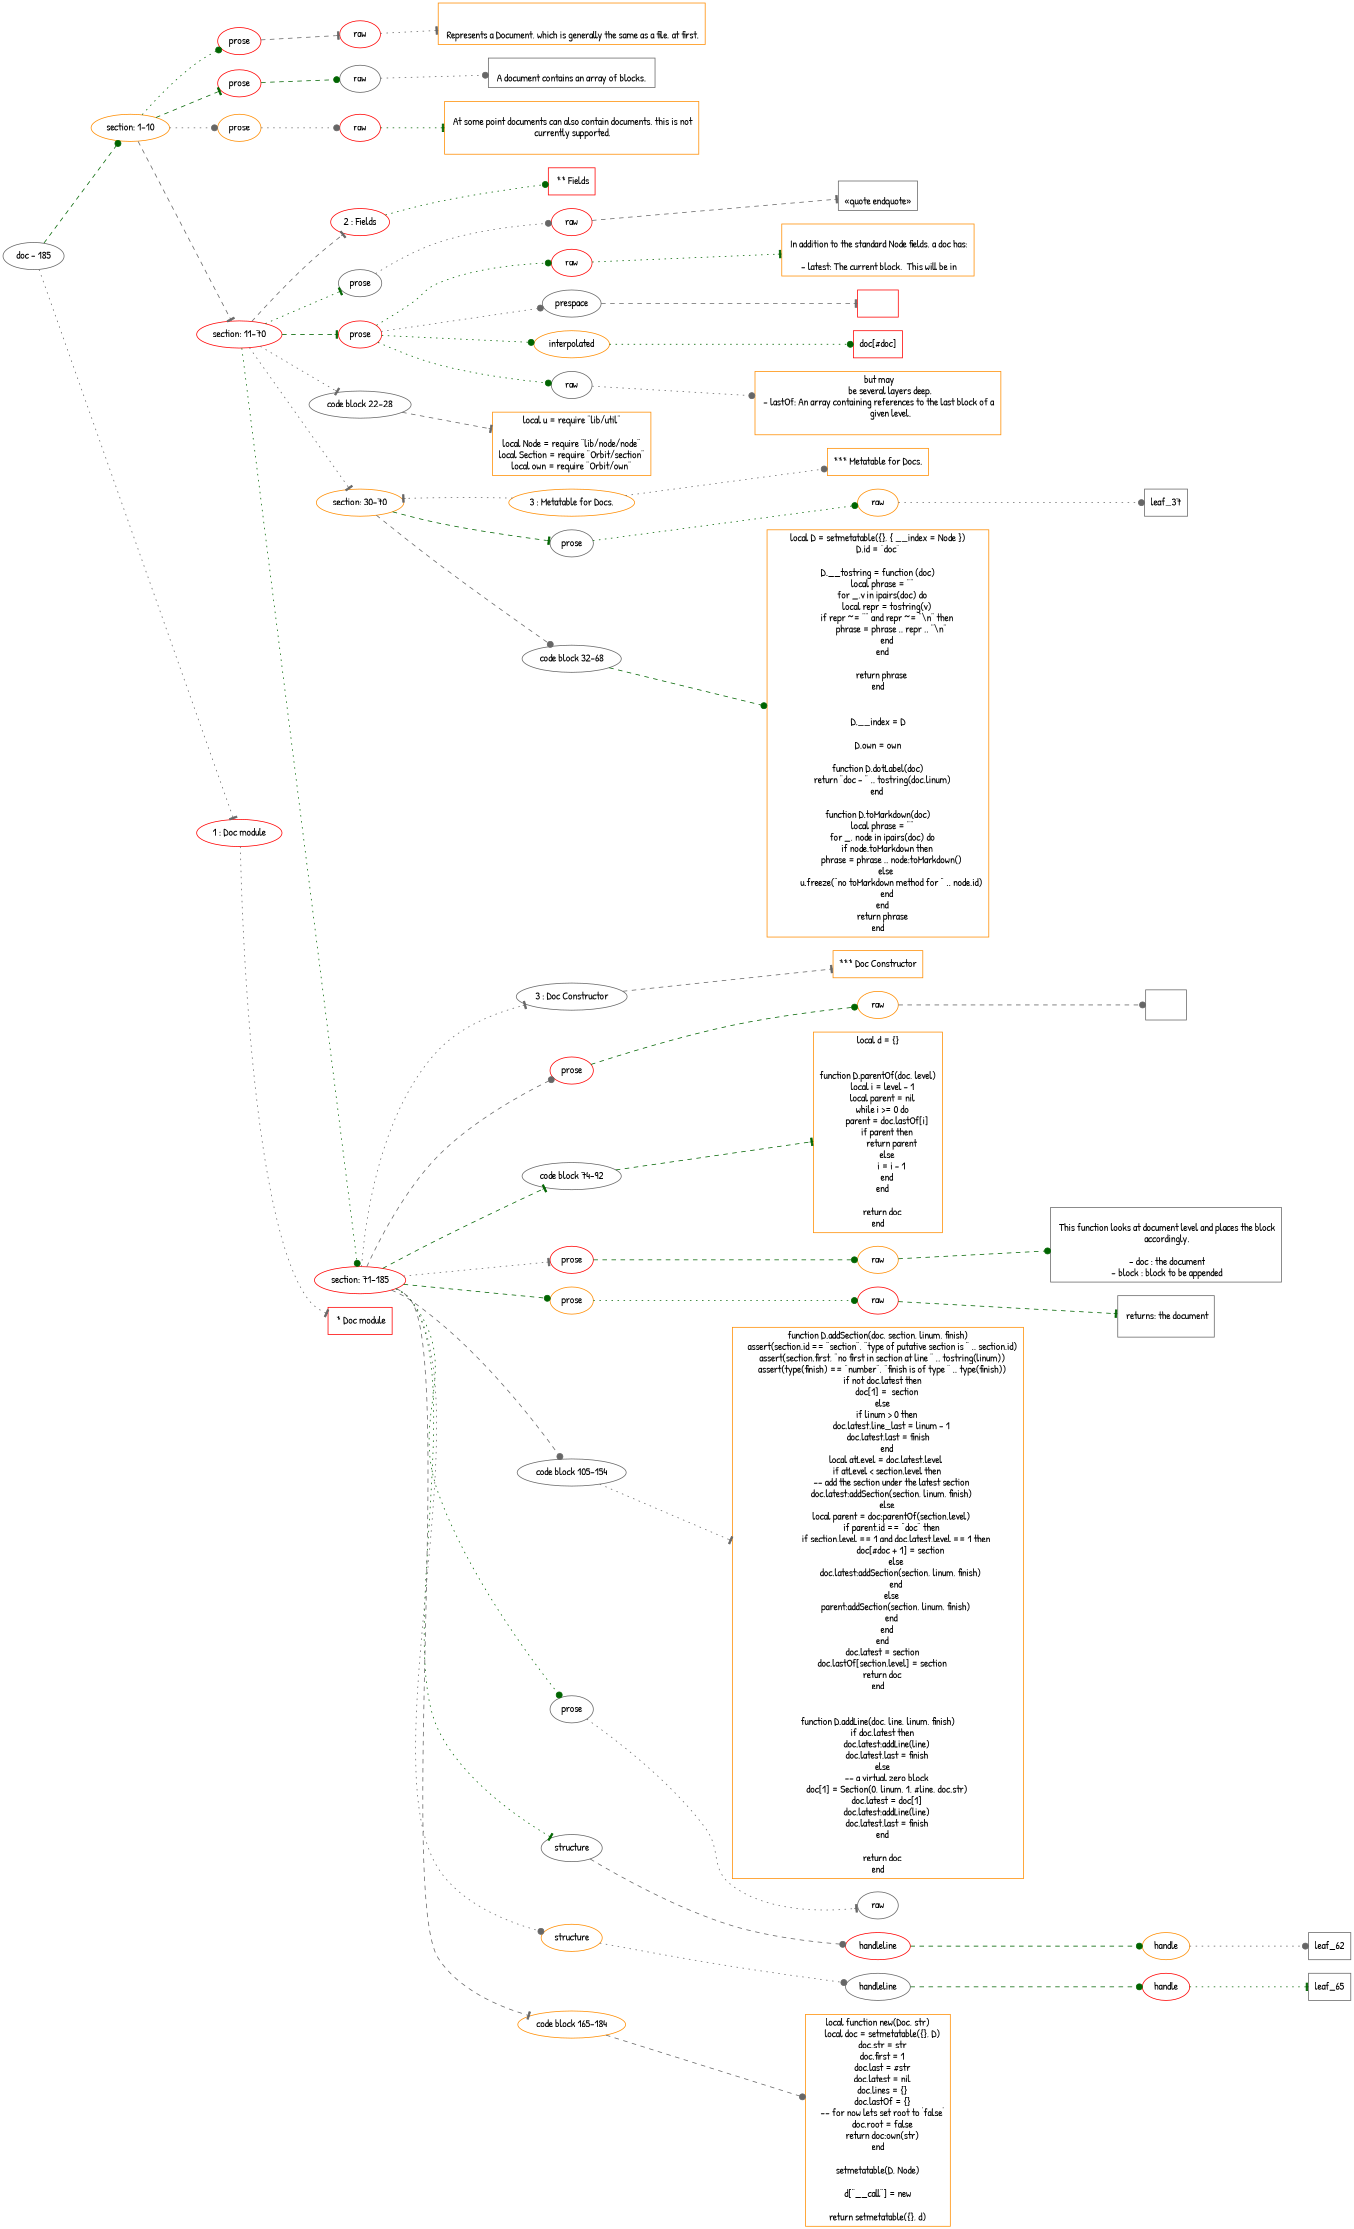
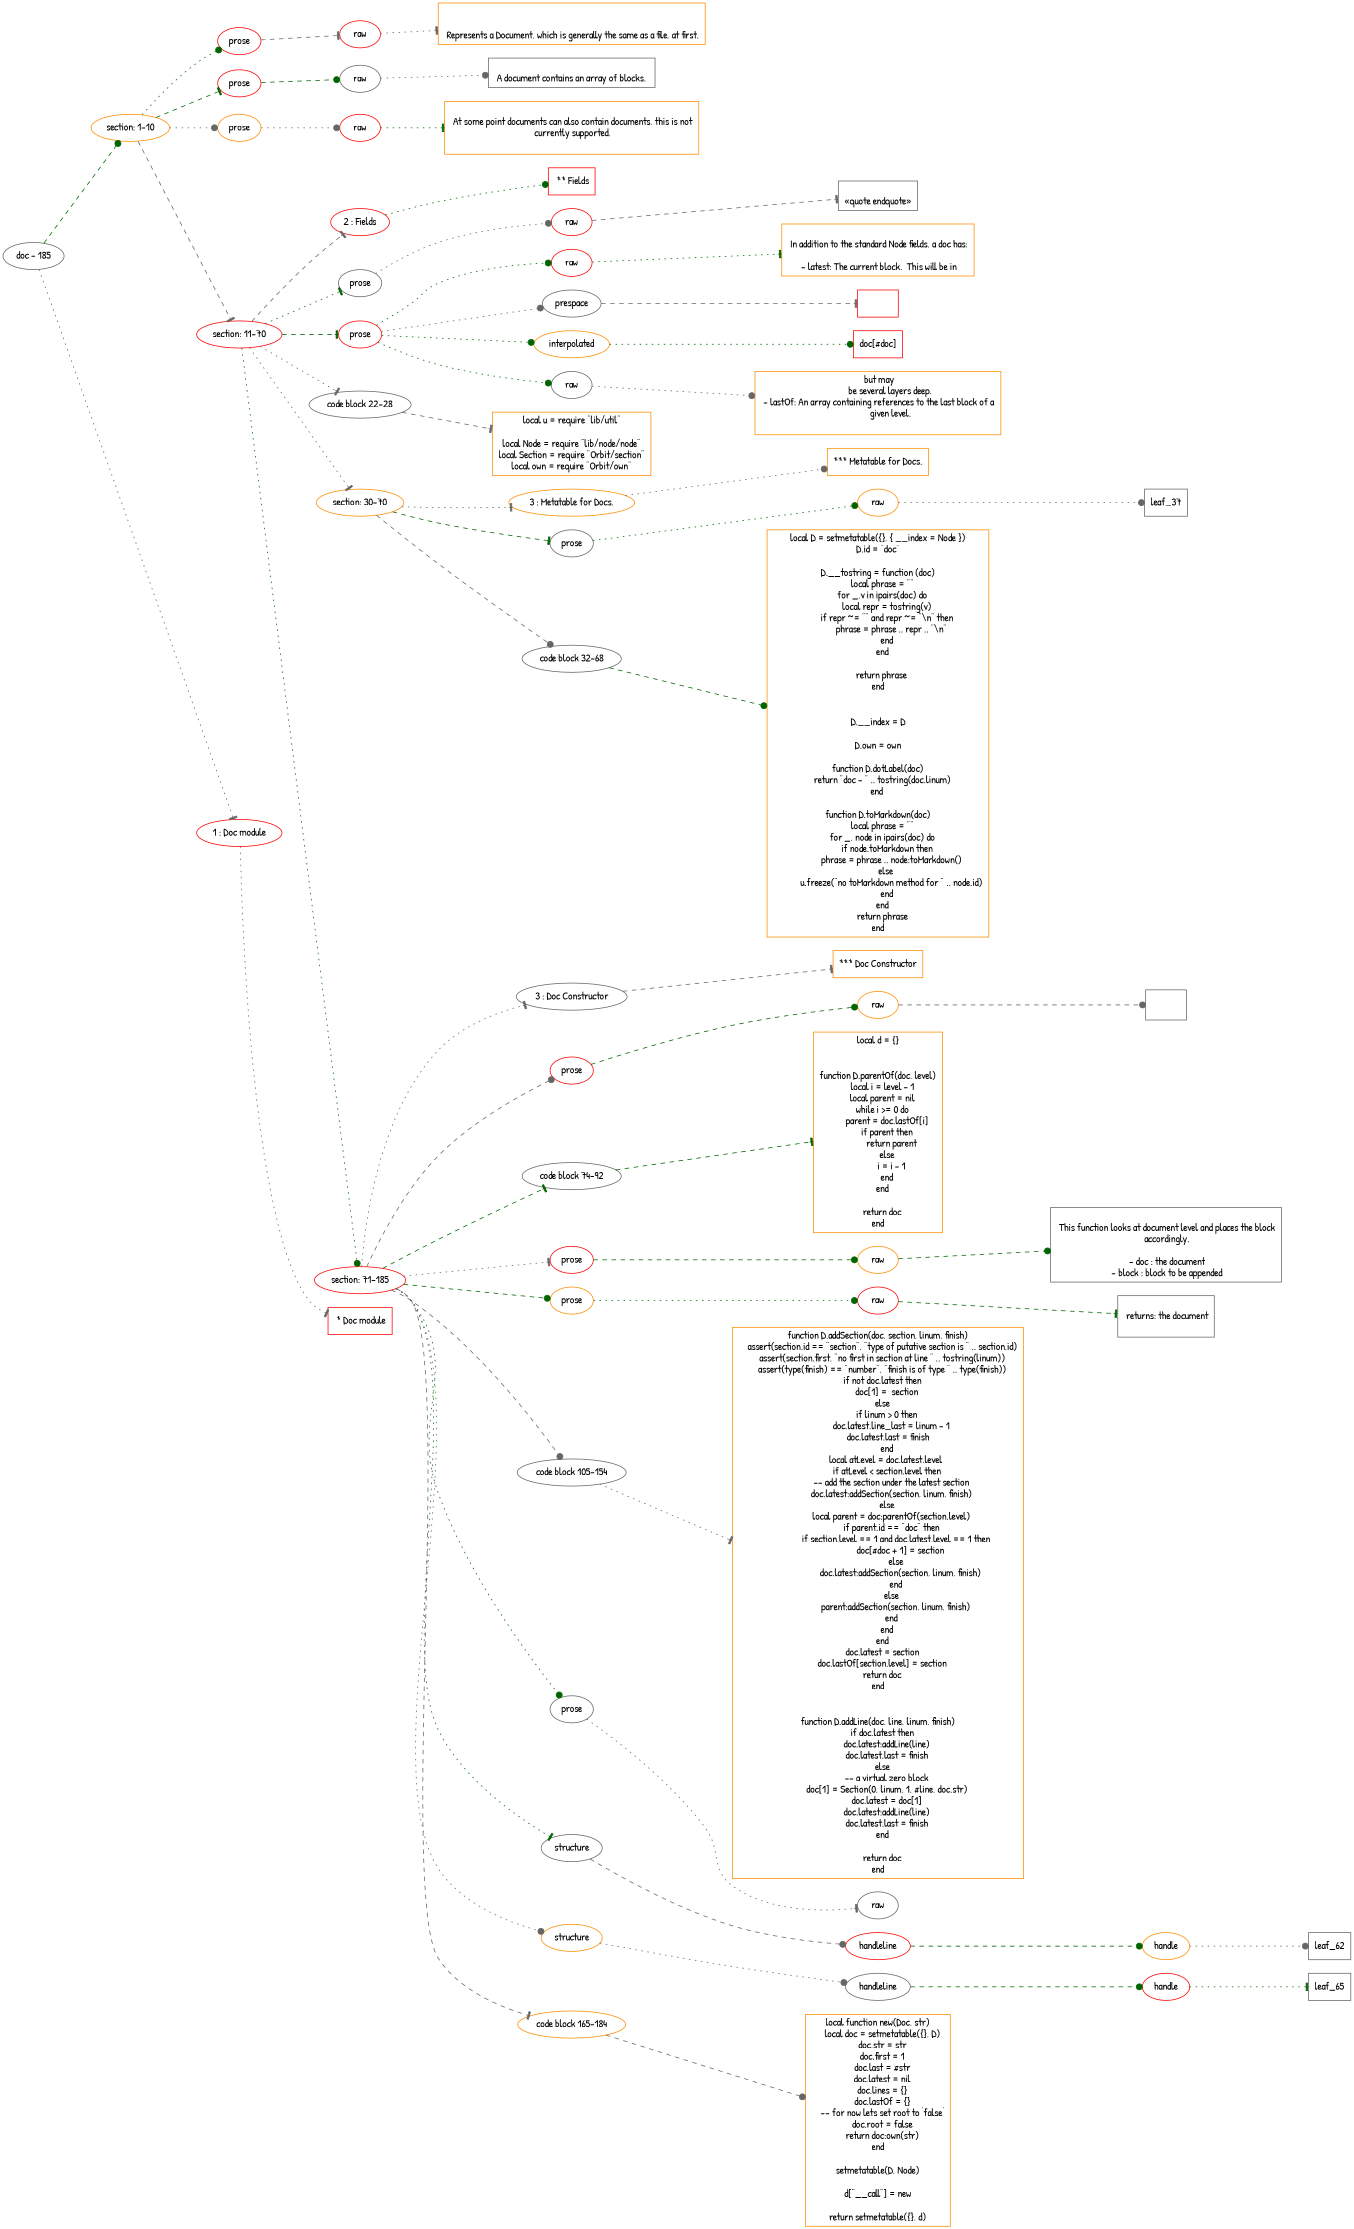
(459, 498) -> (455, 508)
